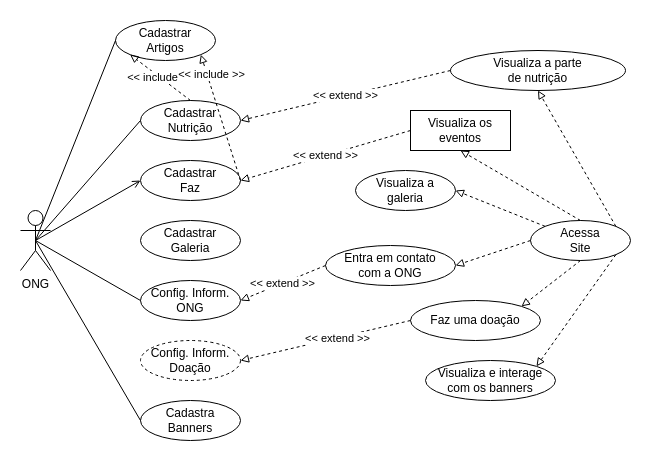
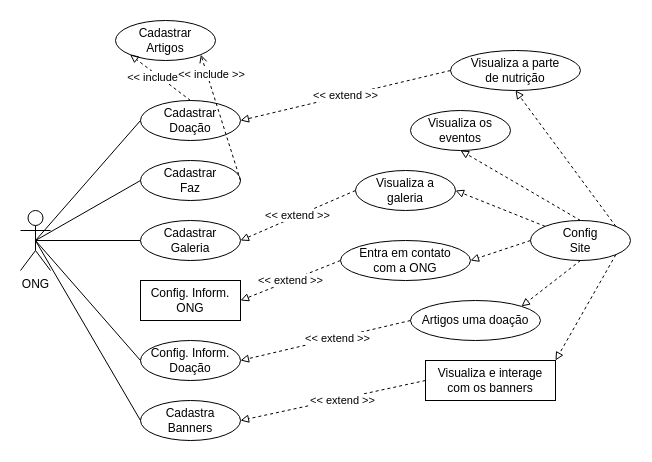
(204, 63) -> (203, 61)
(538, 71) -> (516, 71)
(191, 121) -> (191, 121)
(461, 131) -> (461, 131)
(77, 137) -> none
(330, 154) -> none
(136, 183) -> (136, 183)
none -> (302, 214)
none -> (89, 241)
(581, 241) -> (581, 241)
(391, 266) -> (406, 261)
(91, 272) -> none
(191, 301) -> (191, 301)
none -> (91, 304)
(476, 321) -> (476, 321)
(191, 361) -> (191, 361)
(491, 381) -> (491, 381)
none -> (337, 400)
